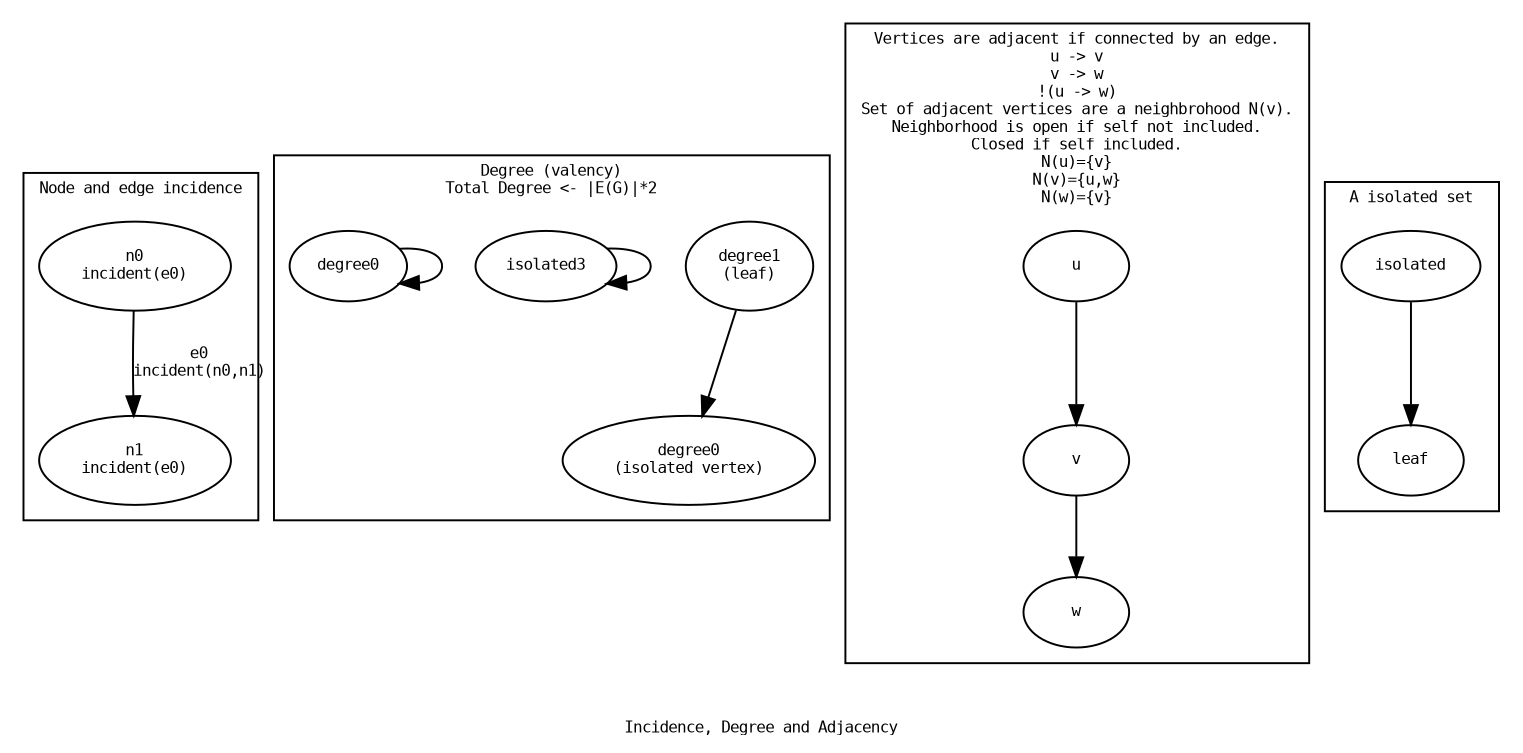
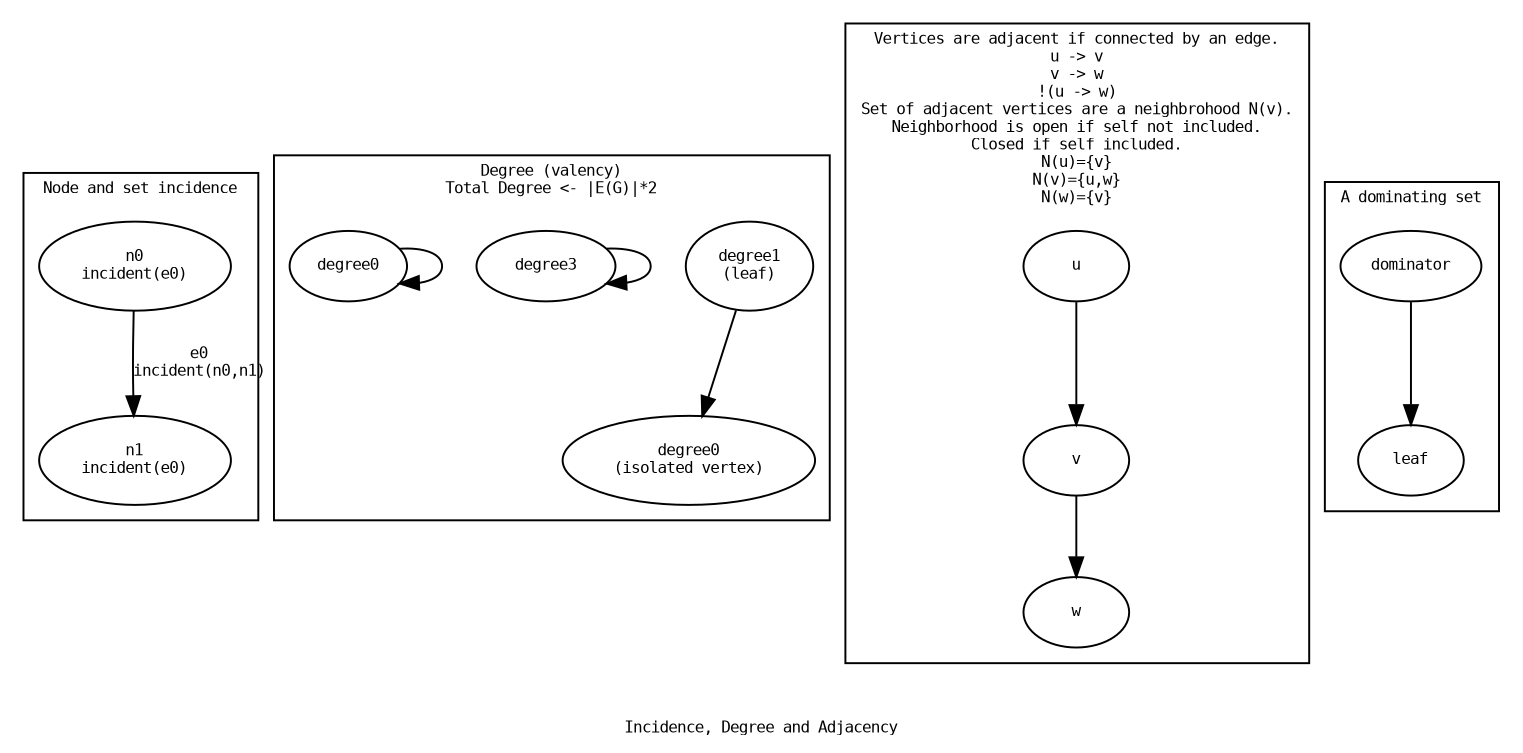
(141, 190) -> (141, 190)
(1412, 199) -> (1412, 199)
(546, 266) -> (546, 266)
(1411, 266) -> (1411, 266)
